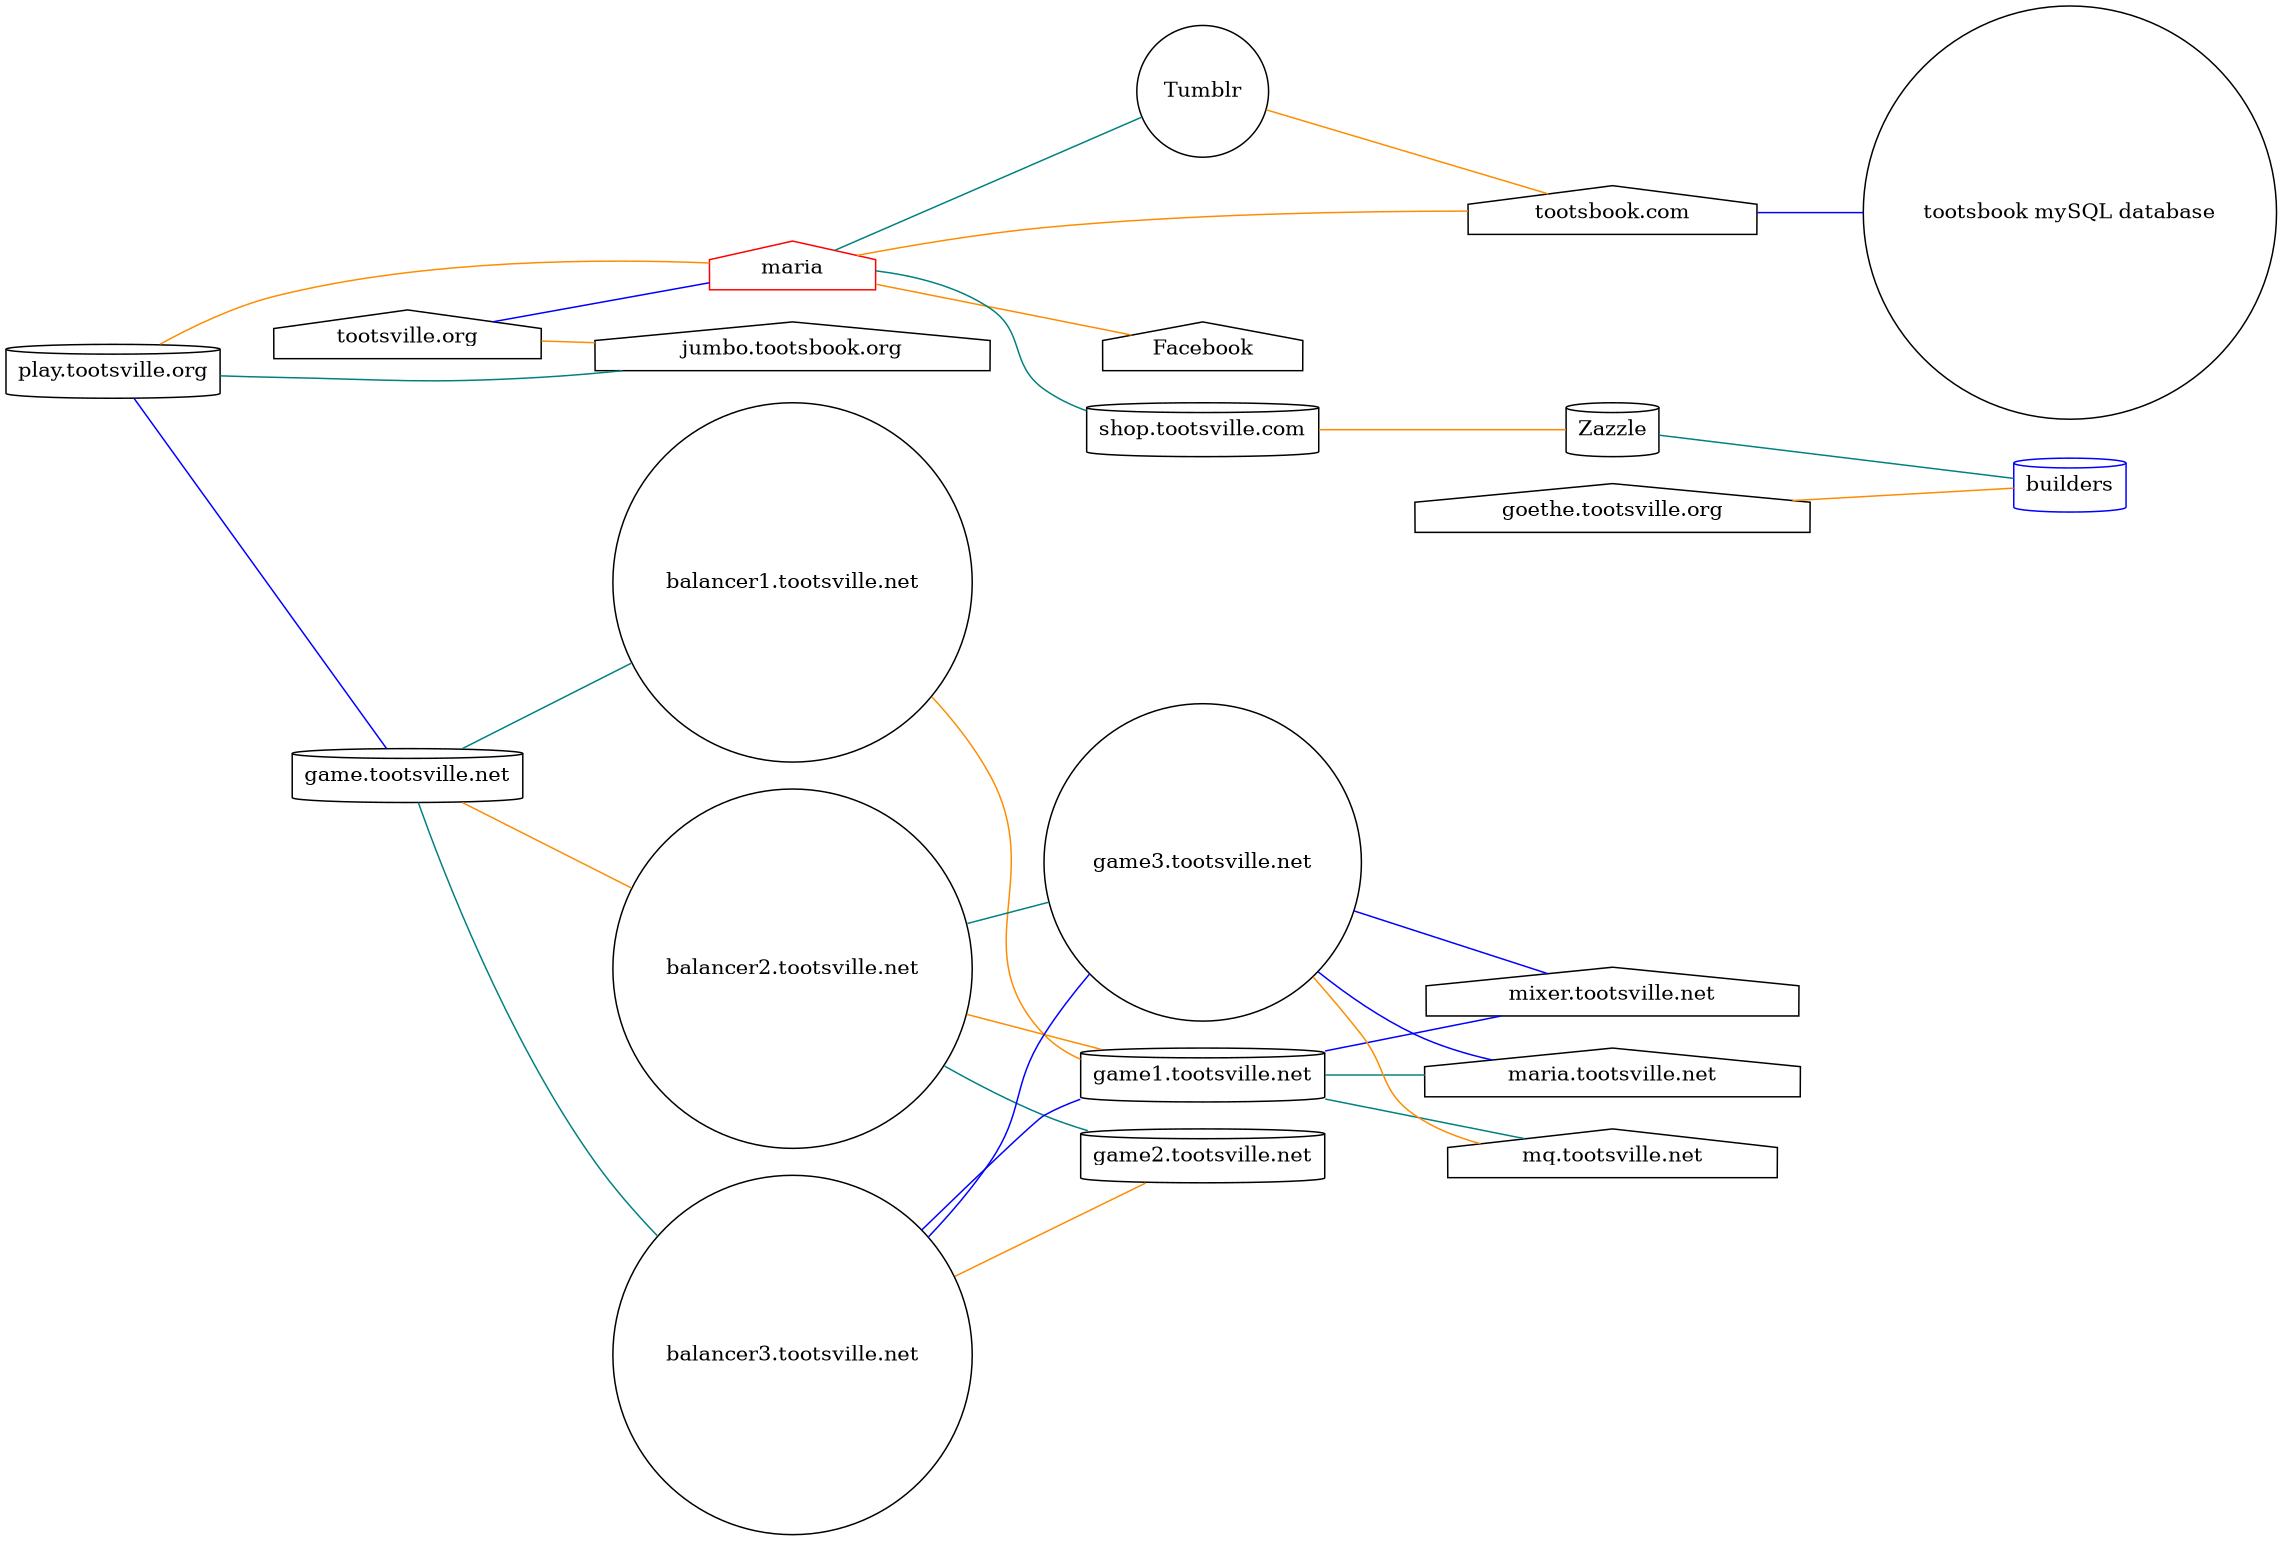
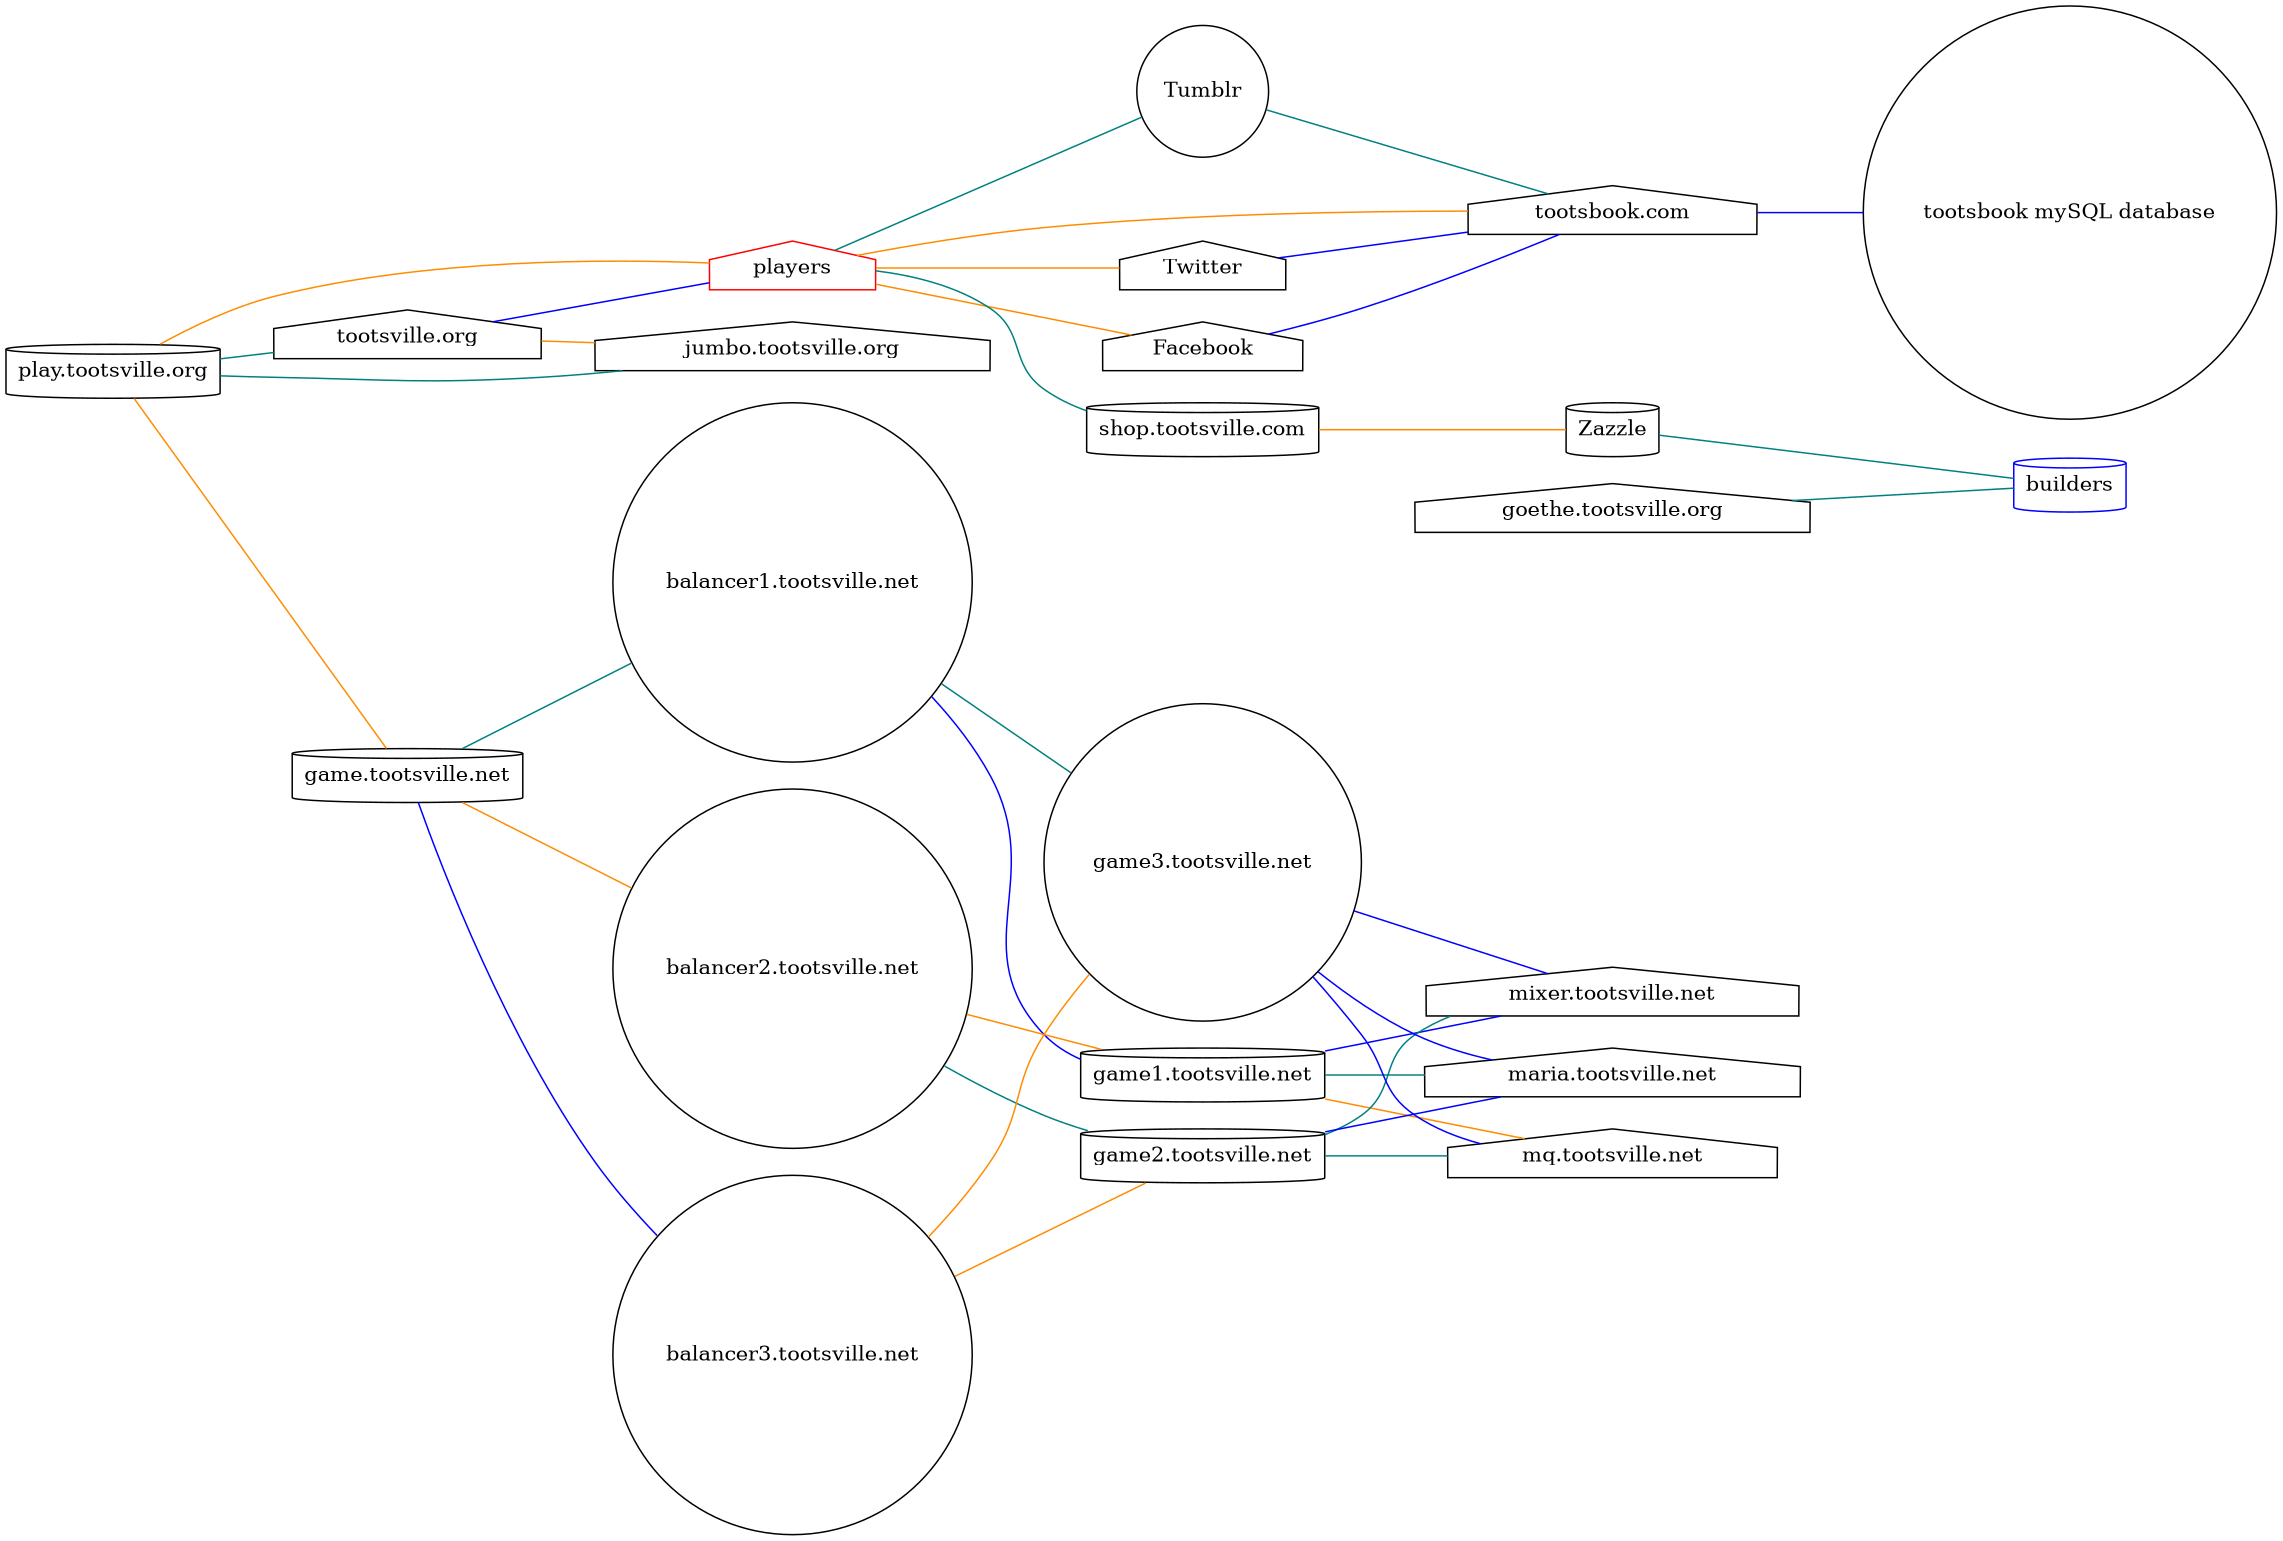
(1407, 152) -> (1407, 152)
(793, 268) -> (793, 268)
none -> (1203, 268)
none -> (1416, 290)
(793, 349) -> (793, 349)
none -> (247, 356)
(1903, 494) -> (1903, 494)
(260, 573) -> (260, 573)
(1010, 881) -> (1010, 881)
(998, 915) -> (1006, 728)
(517, 1031) -> (517, 1031)
none -> (1392, 1063)
(1379, 1065) -> (1379, 1065)
none -> (1435, 1110)
(1012, 1116) -> (1012, 1116)
(1450, 1124) -> (1450, 1124)
(1012, 1144) -> none
none -> (1386, 1156)
